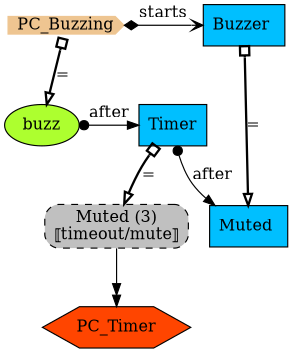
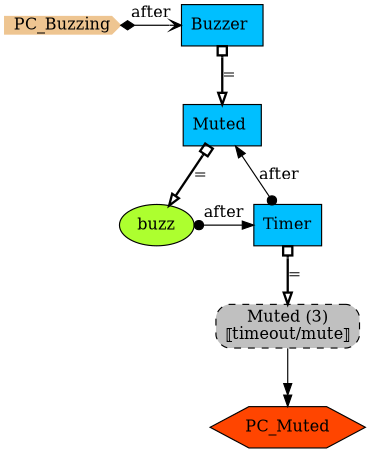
(164, 13) -> (151, 13)
(55, 72) -> (189, 176)
(117, 327) -> (288, 427)
